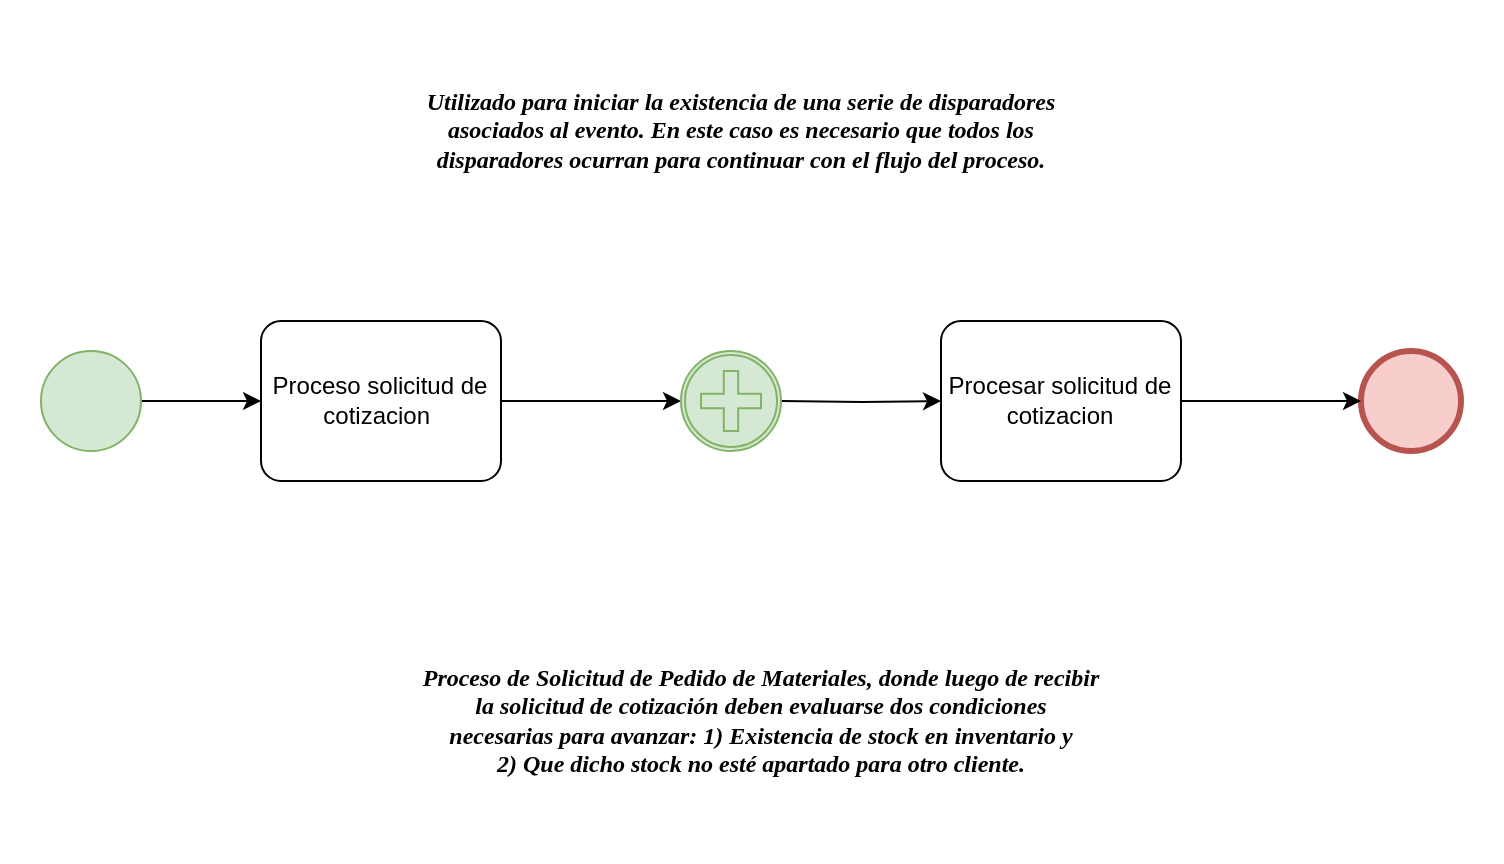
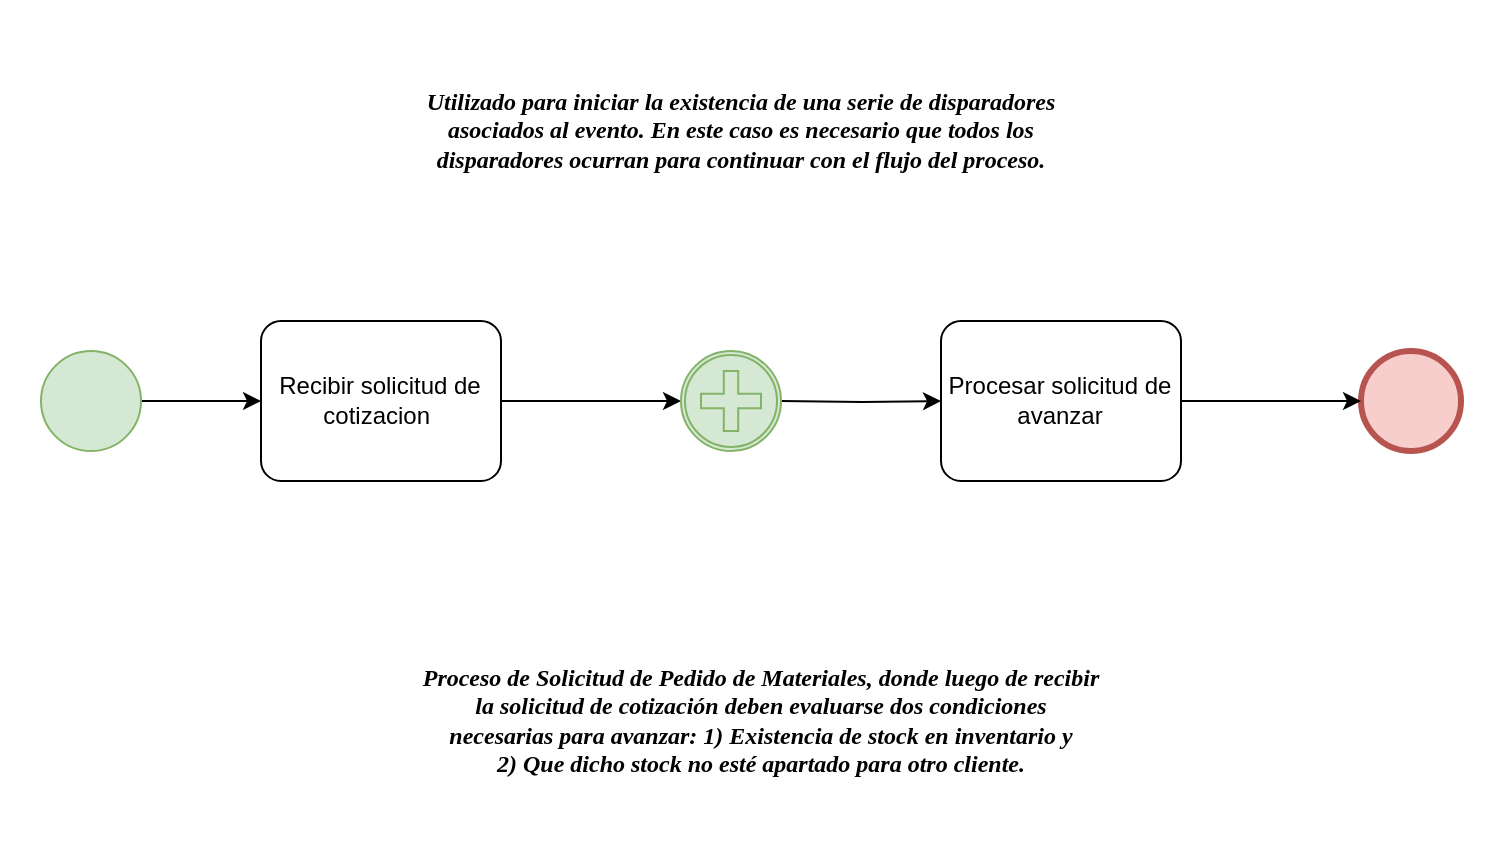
(381, 401) -> (381, 401)
(1061, 401) -> (1061, 401)
